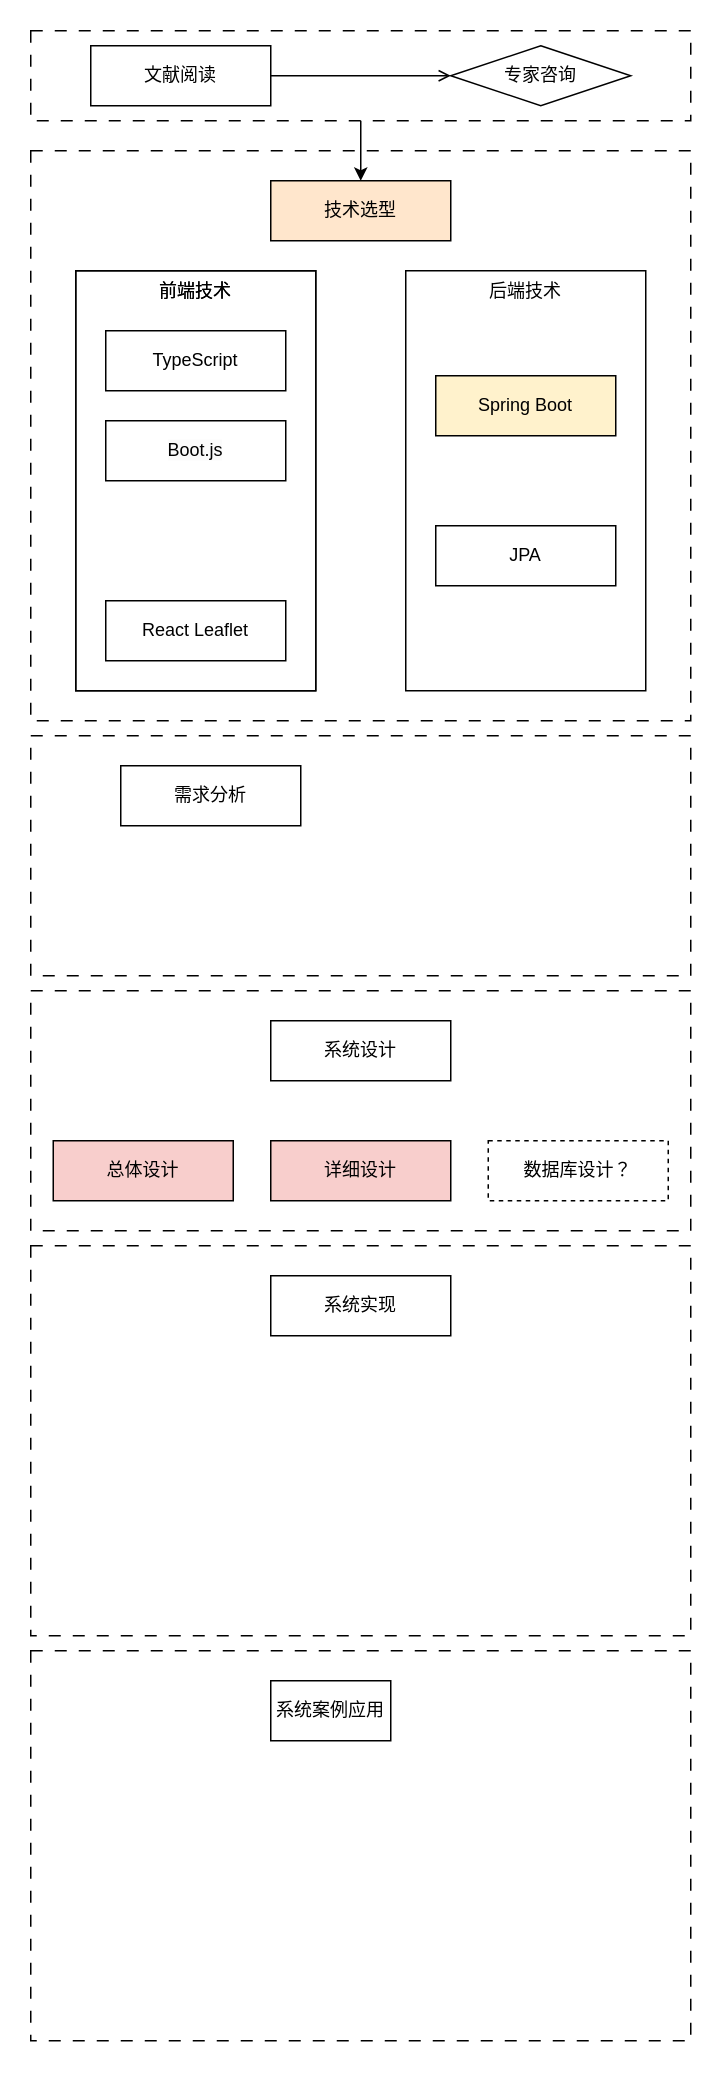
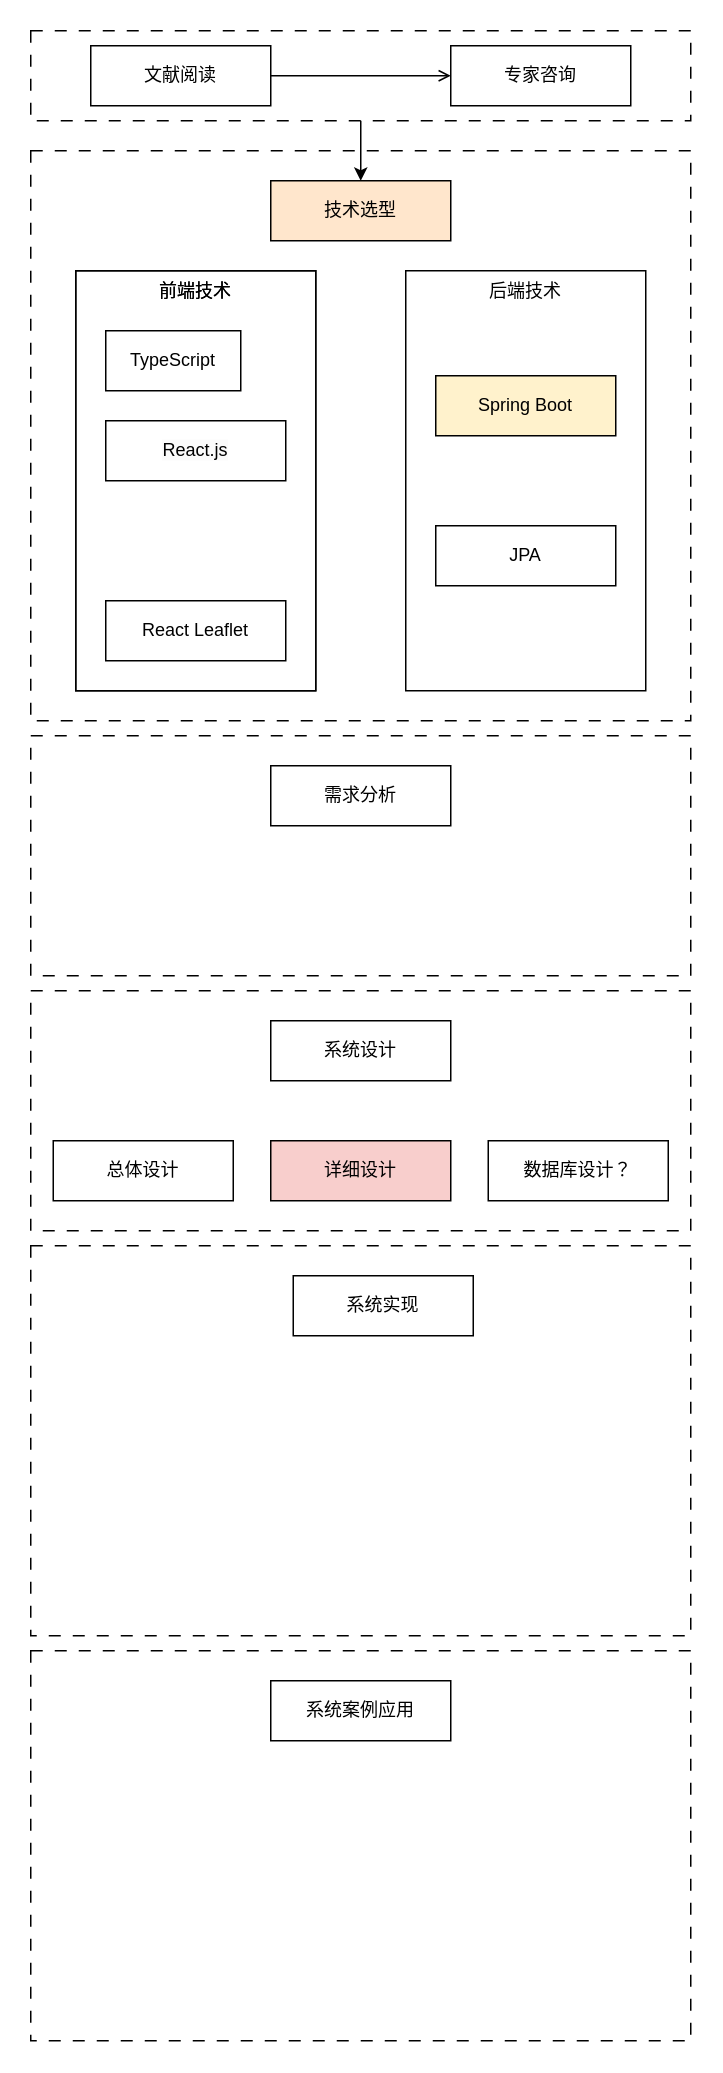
(541, 76) -> (541, 76)
(196, 361) -> (173, 361)
(196, 451) -> (196, 451)
(211, 796) -> (361, 796)
(143, 1171) -> (143, 1171)
(578, 1171) -> (578, 1171)
(361, 1306) -> (383, 1306)
(331, 1711) -> (361, 1711)
